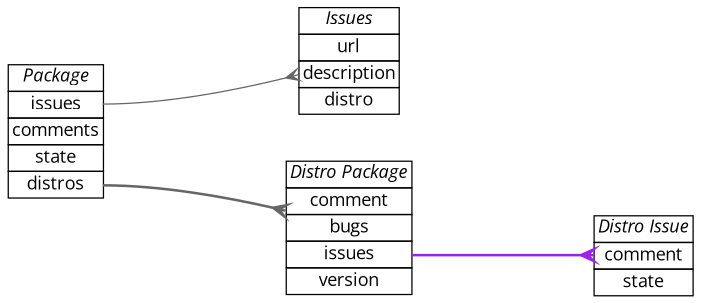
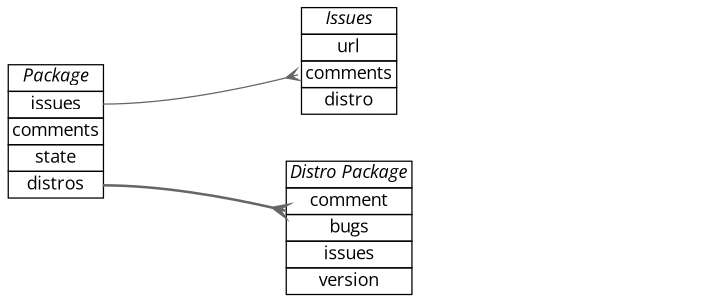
(349, 74) -> (349, 74)
(644, 255) -> none
